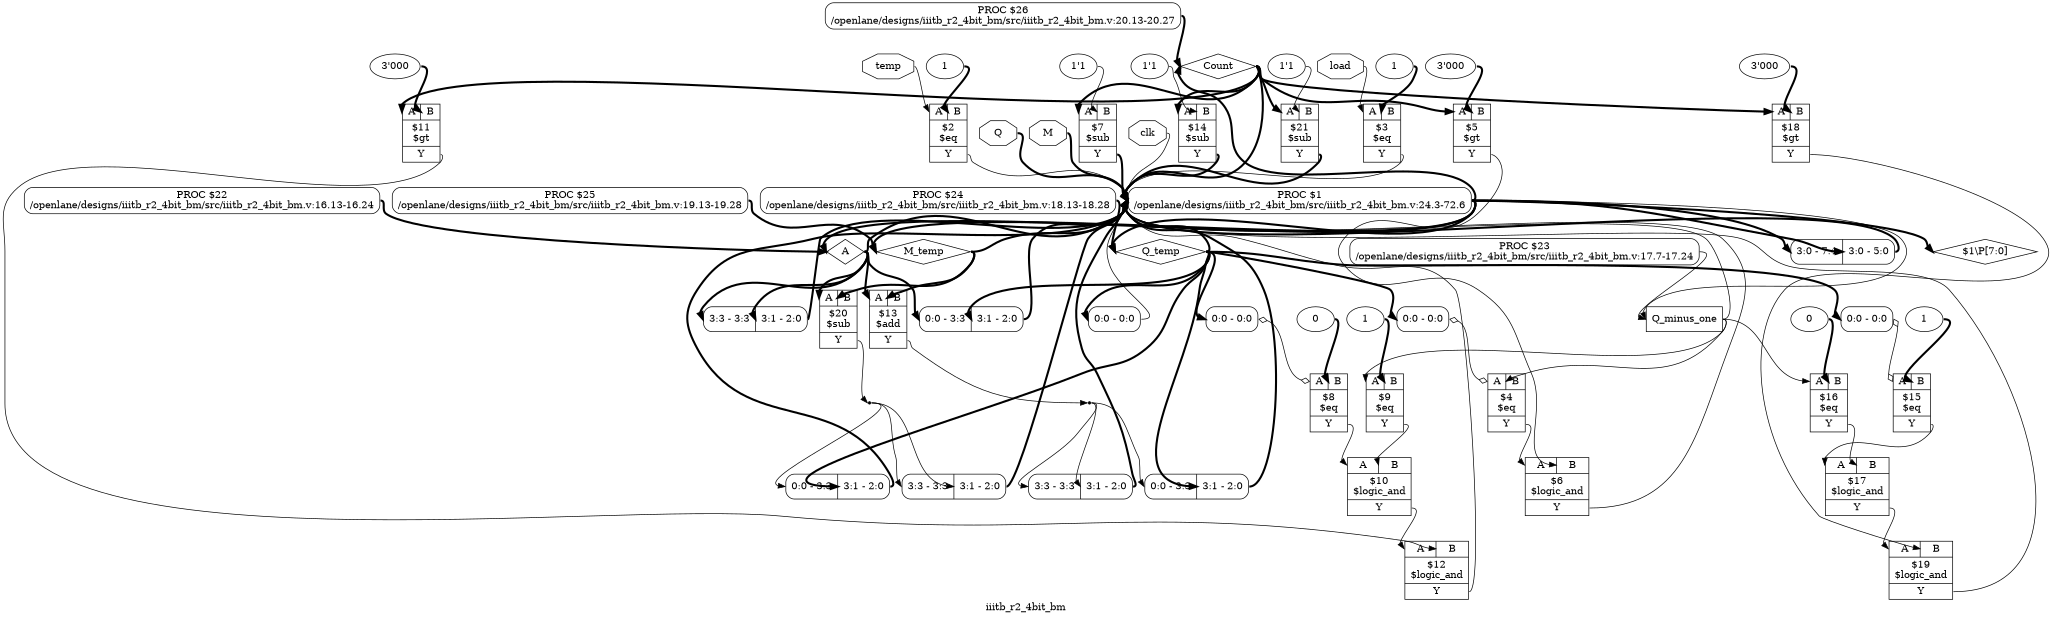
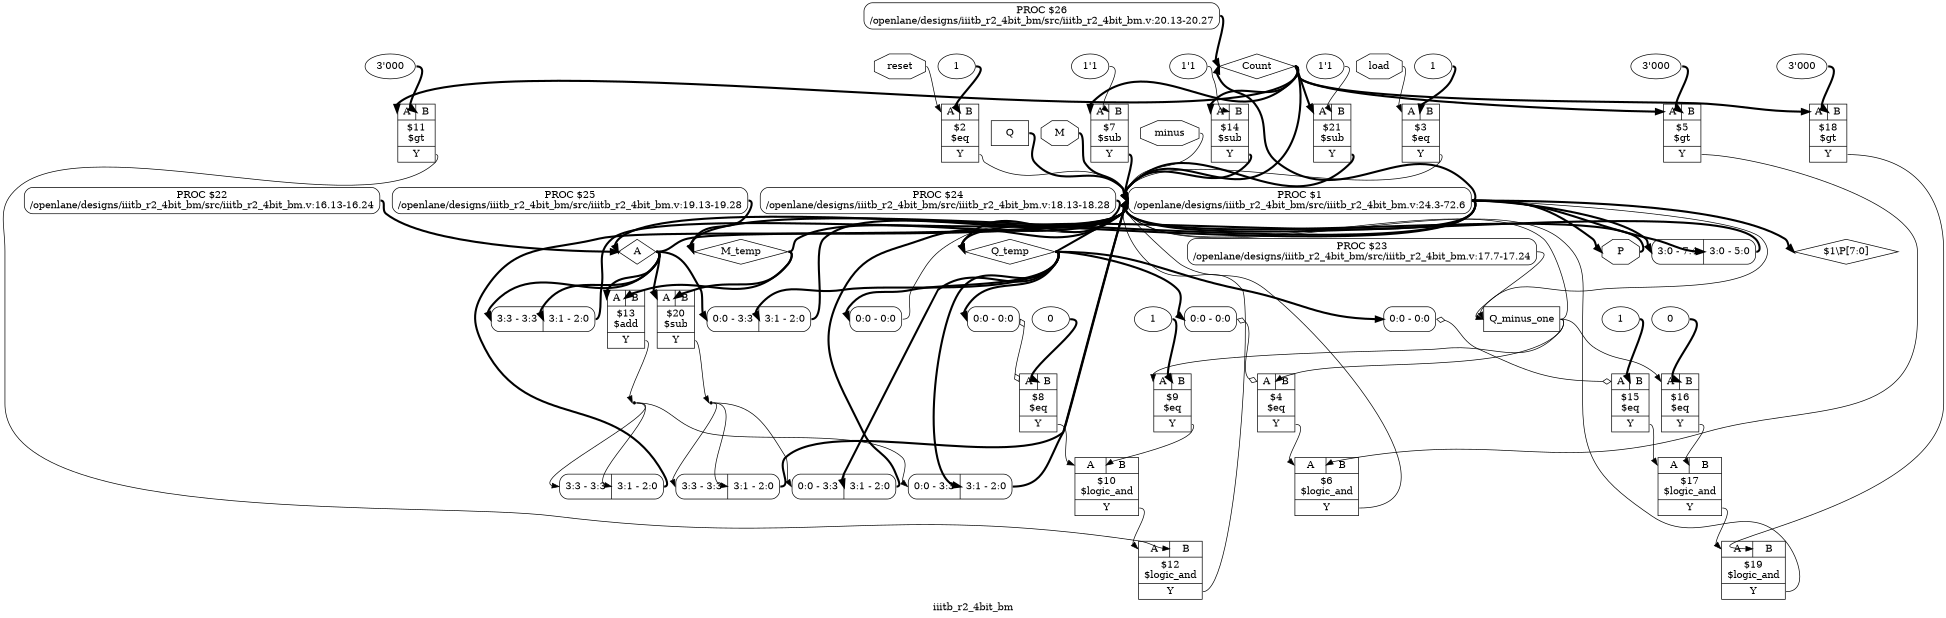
(888, 66) -> (900, 66)
(998, 133) -> (1010, 133)
(1148, 133) -> (1170, 133)
none -> (1621, 252)
